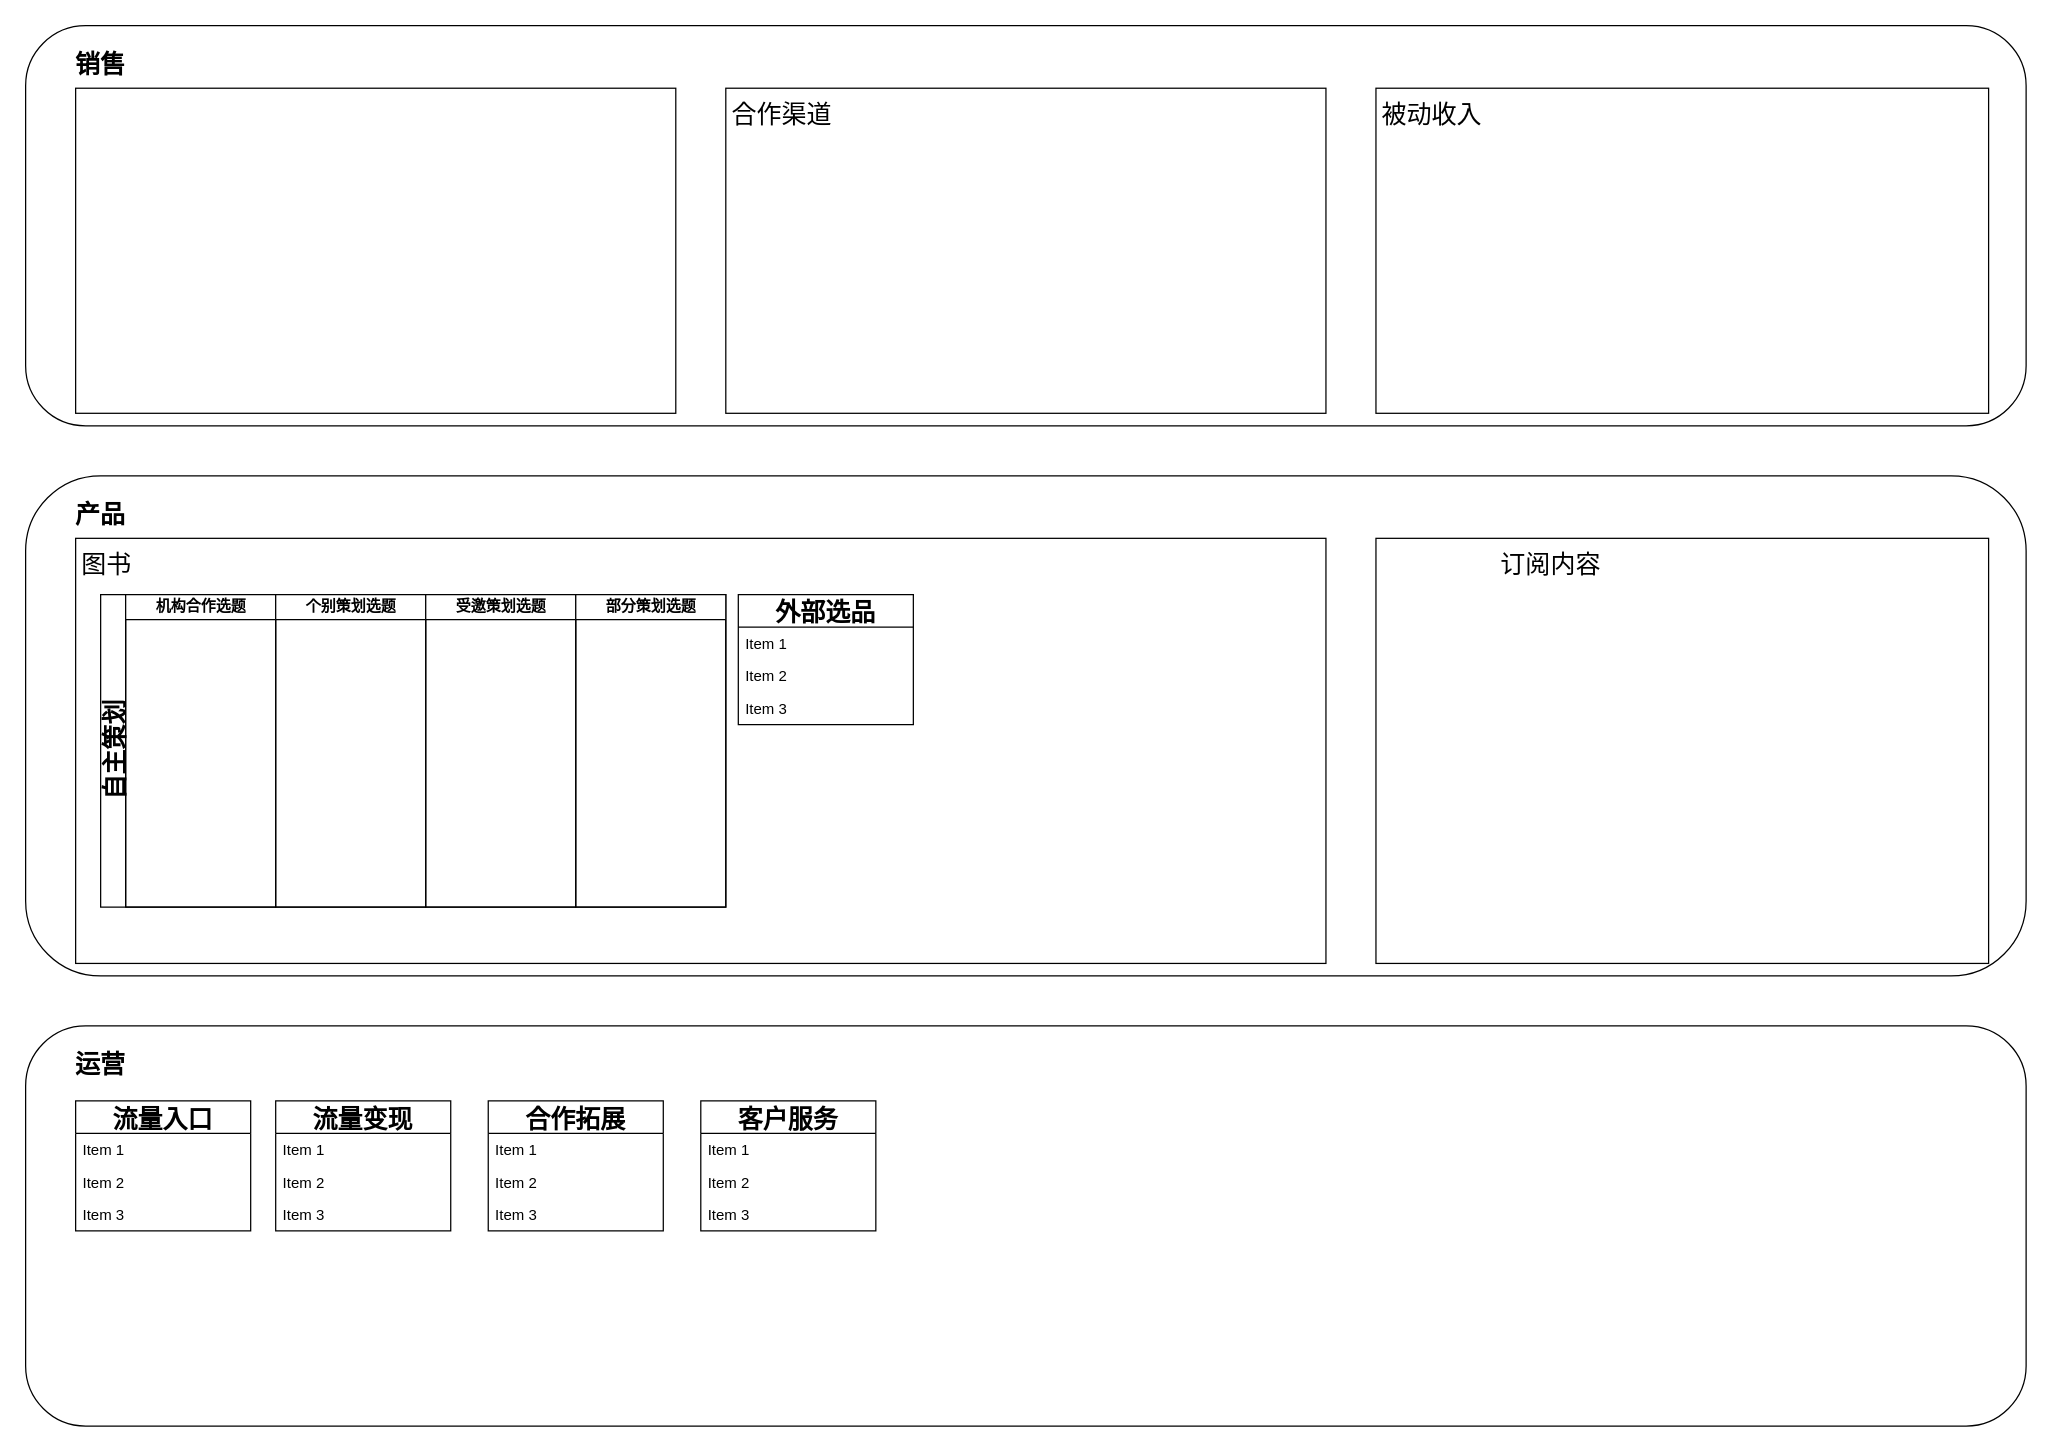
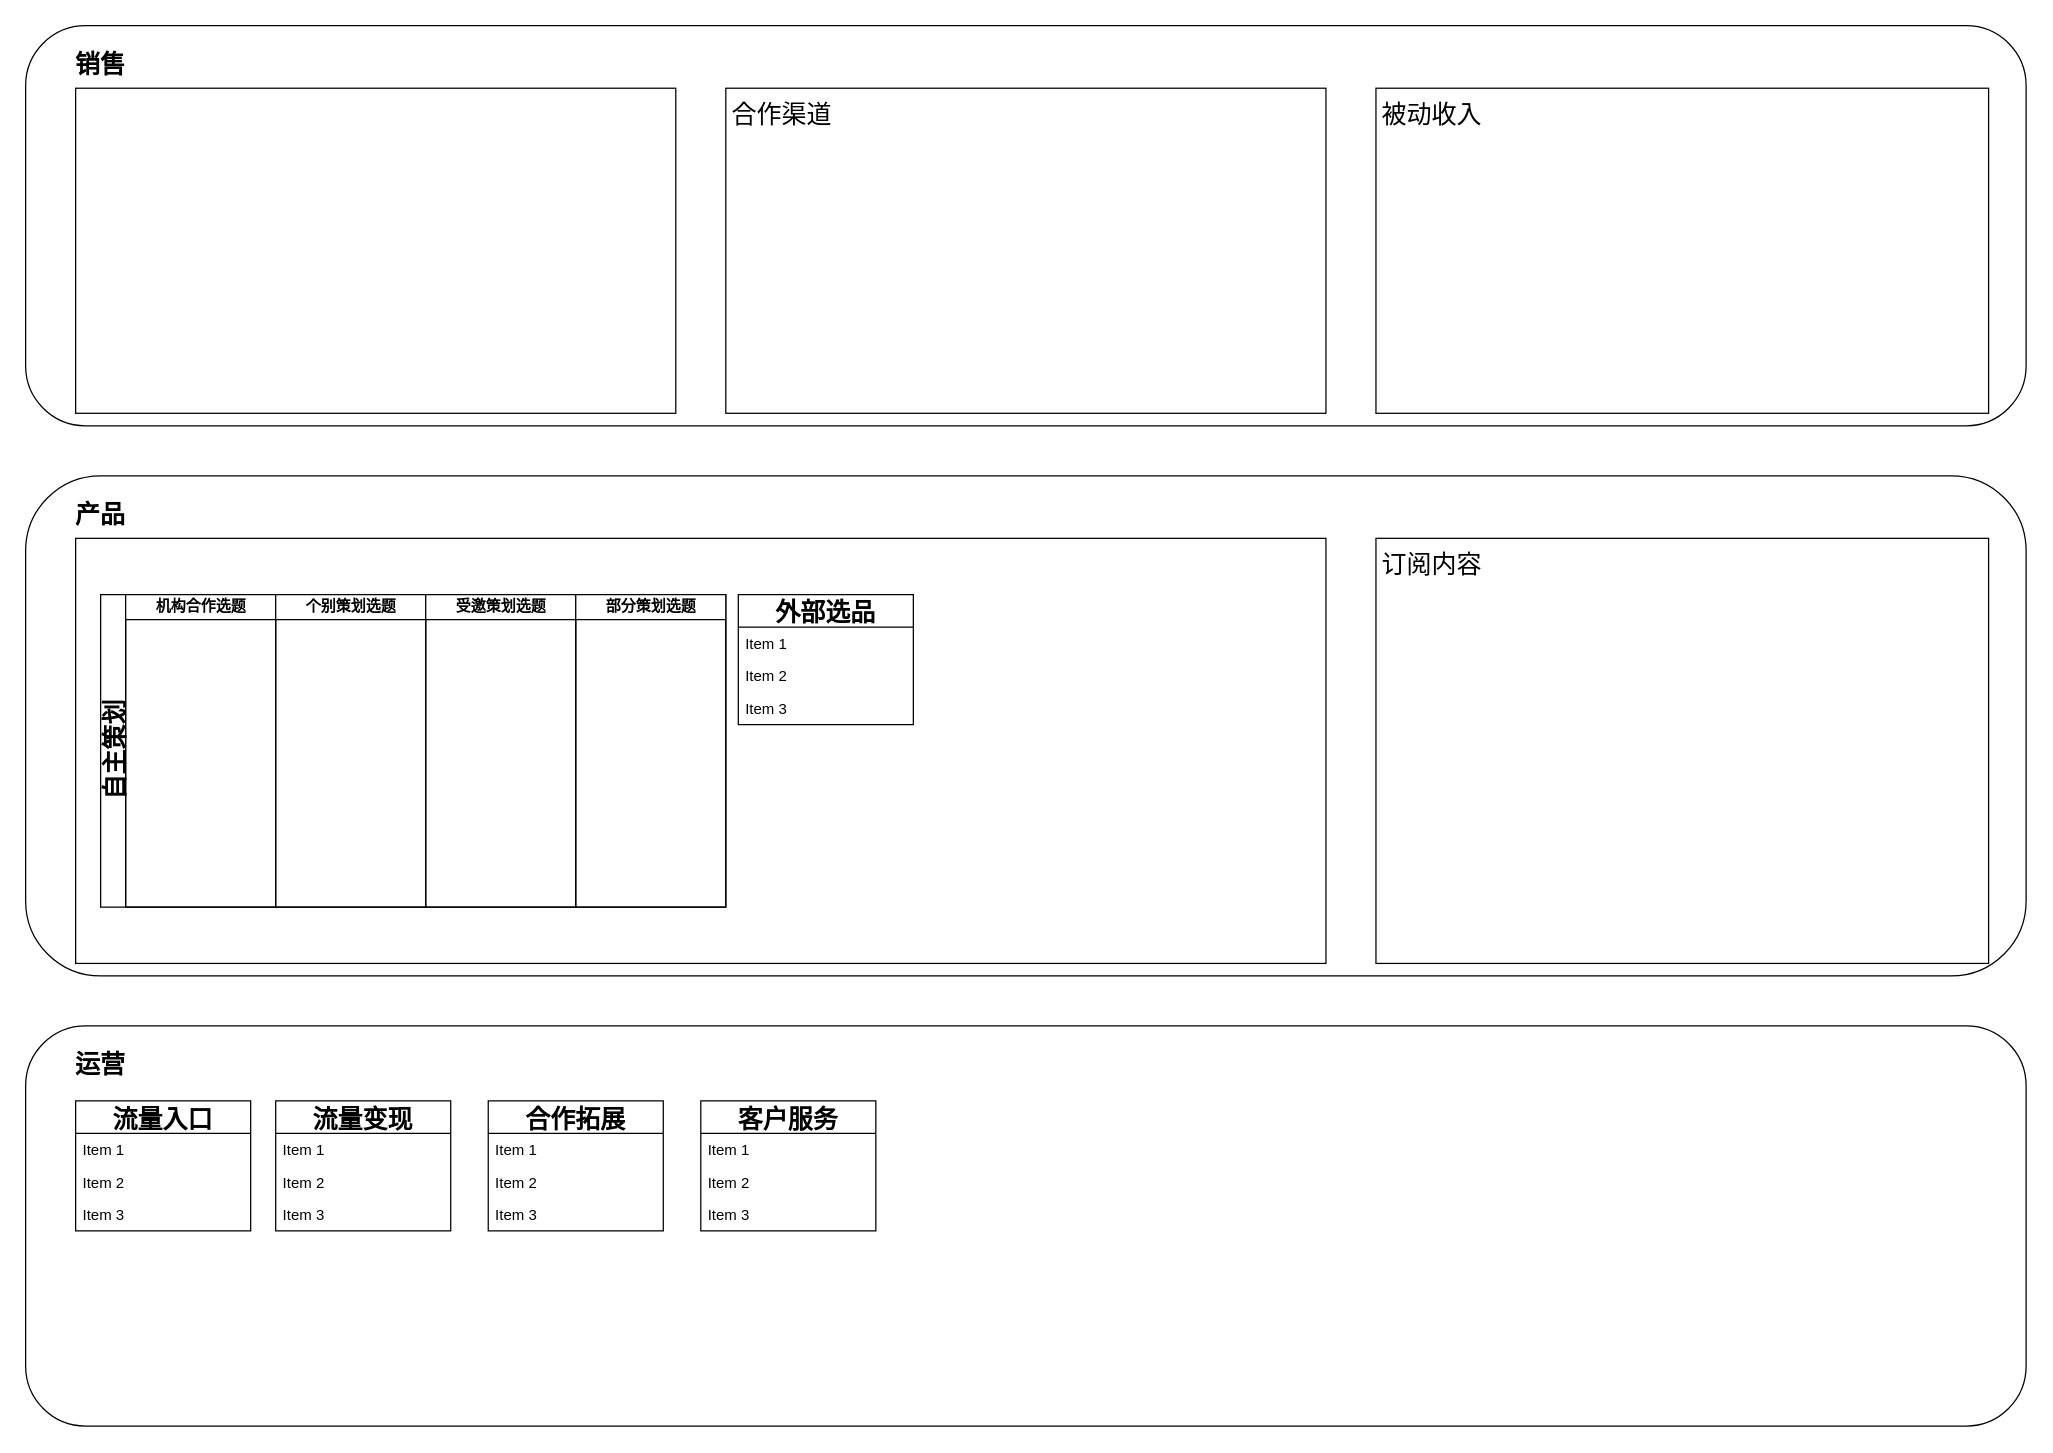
(107, 563) -> none
(1551, 563) -> (1432, 563)
